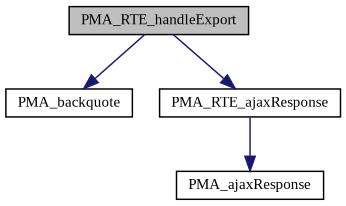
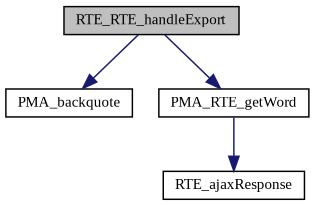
(159, 21) -> (151, 21)
(250, 103) -> (234, 103)
(250, 185) -> (234, 185)
